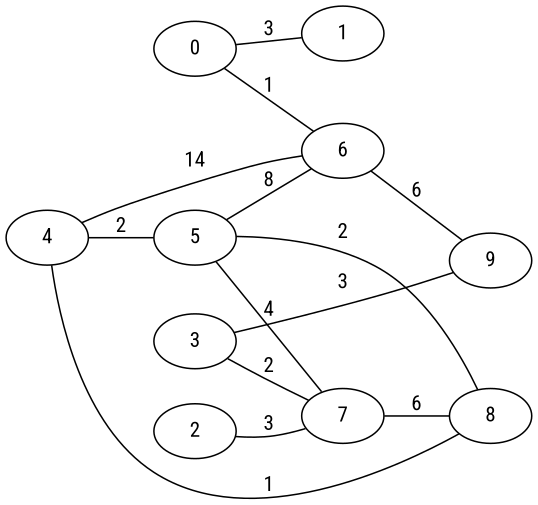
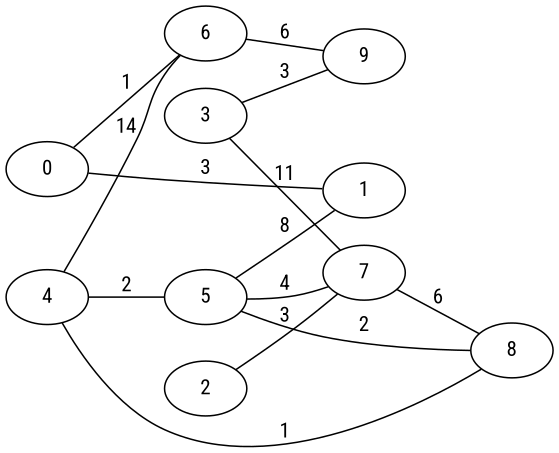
(269, 194) -> (286, 245)
(269, 366) -> (285, 174)
